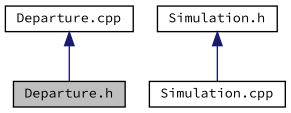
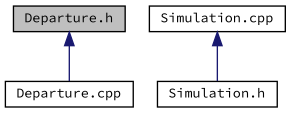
(69, 64) -> (69, 64)
(217, 64) -> (217, 64)
